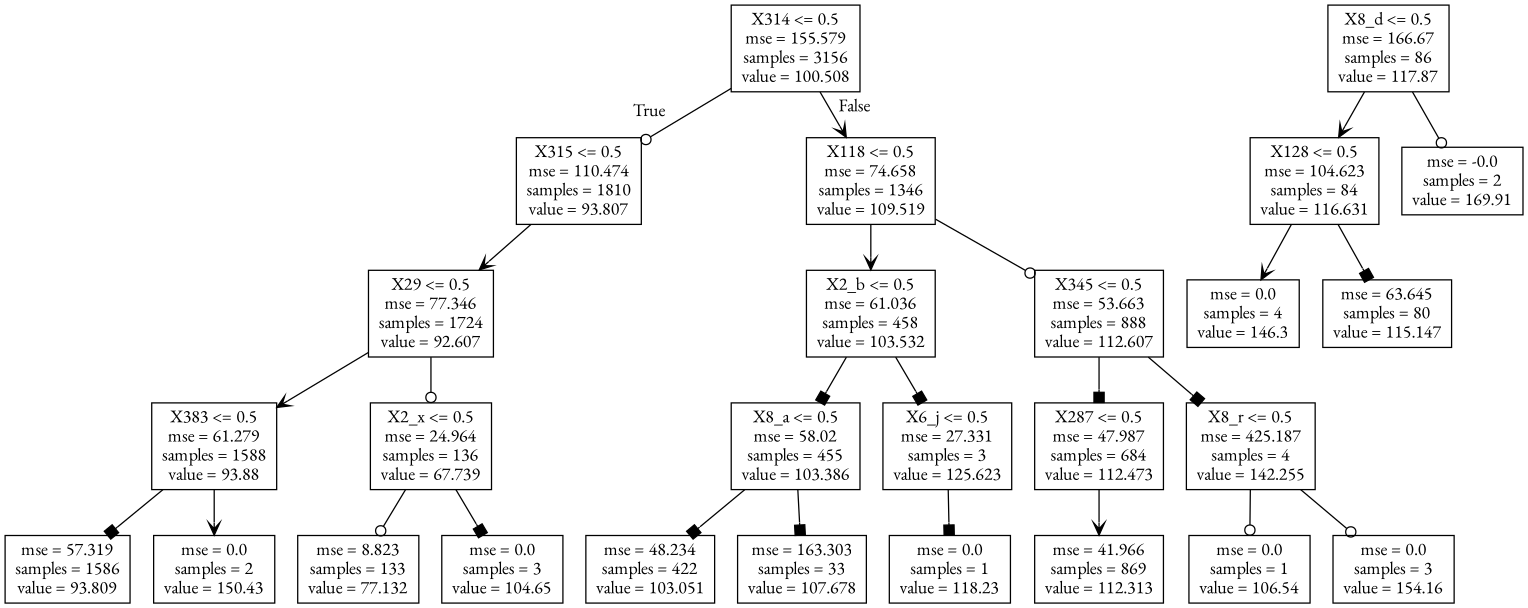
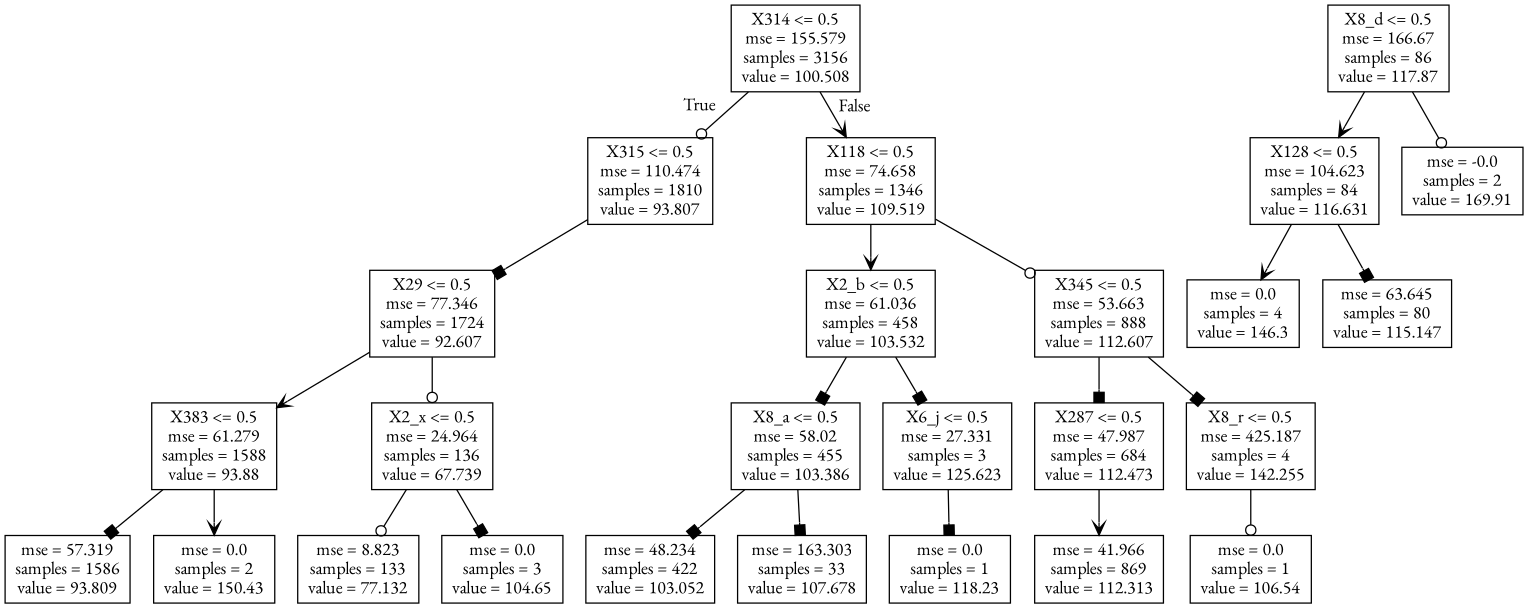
(510, 243) -> (547, 244)
(650, 569) -> (650, 569)
(1394, 569) -> none
